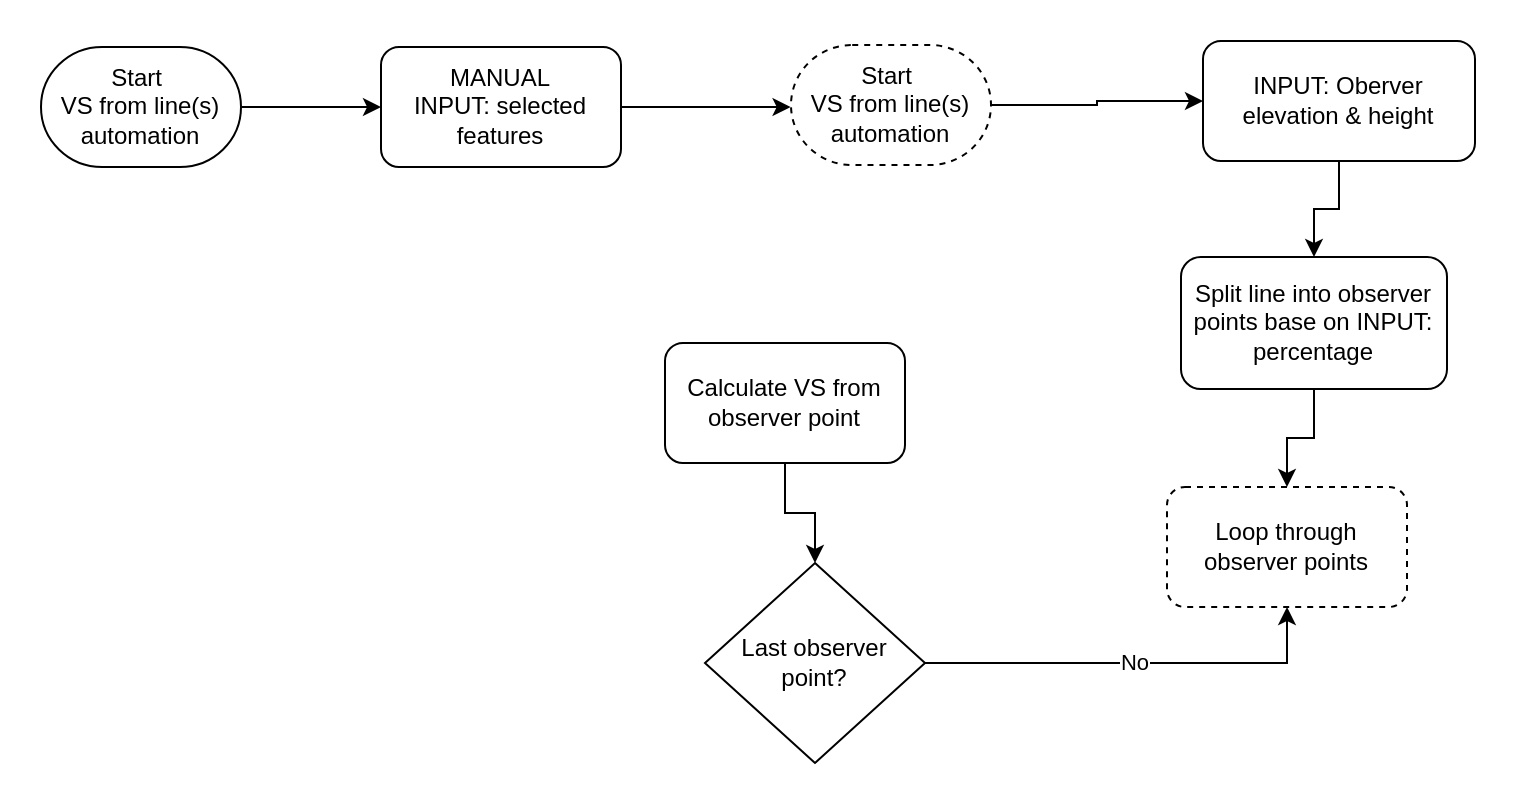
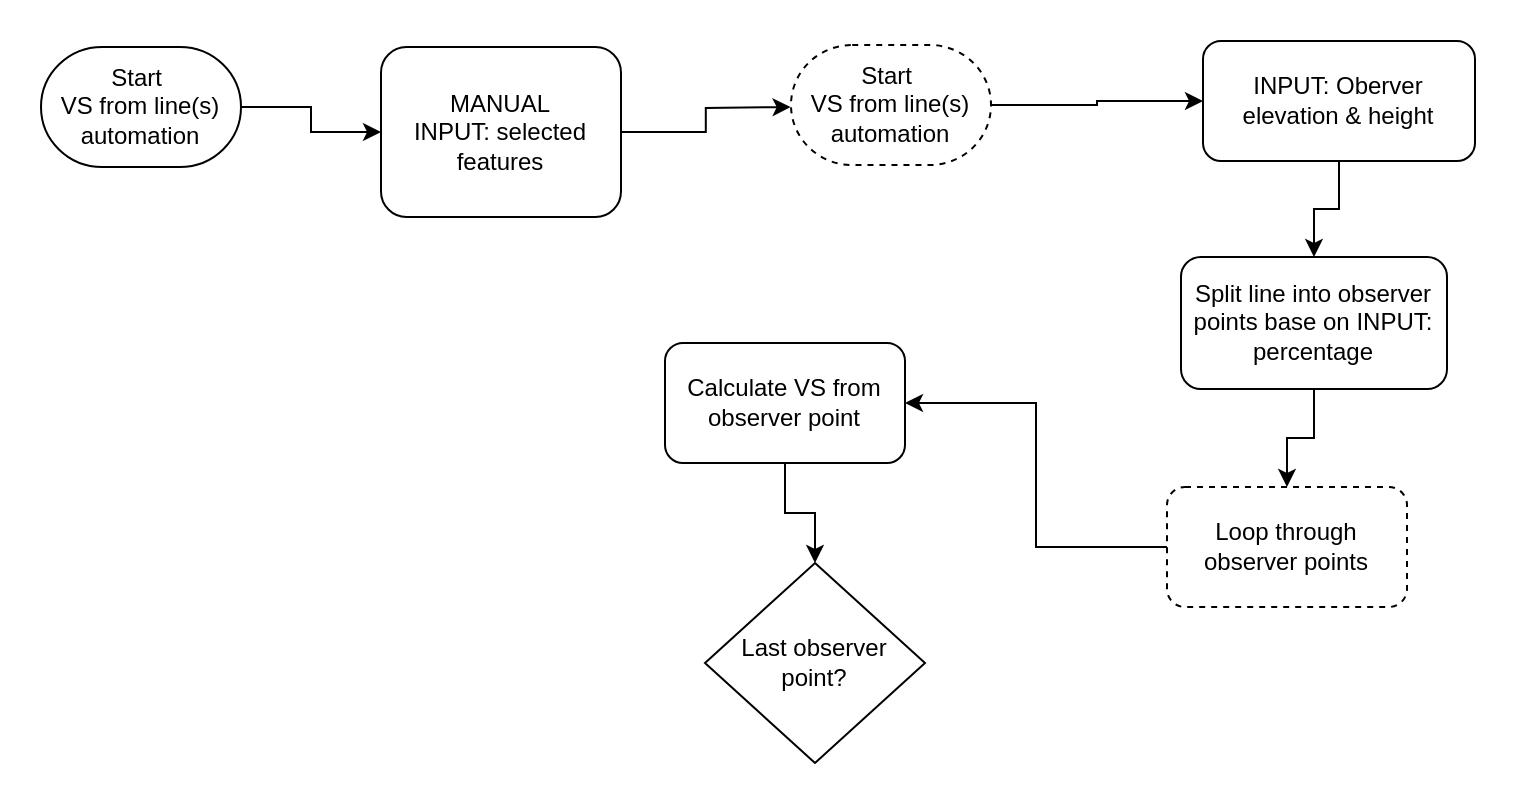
(501, 107) -> (501, 132)
none -> (1036, 482)
(1127, 663) -> none
